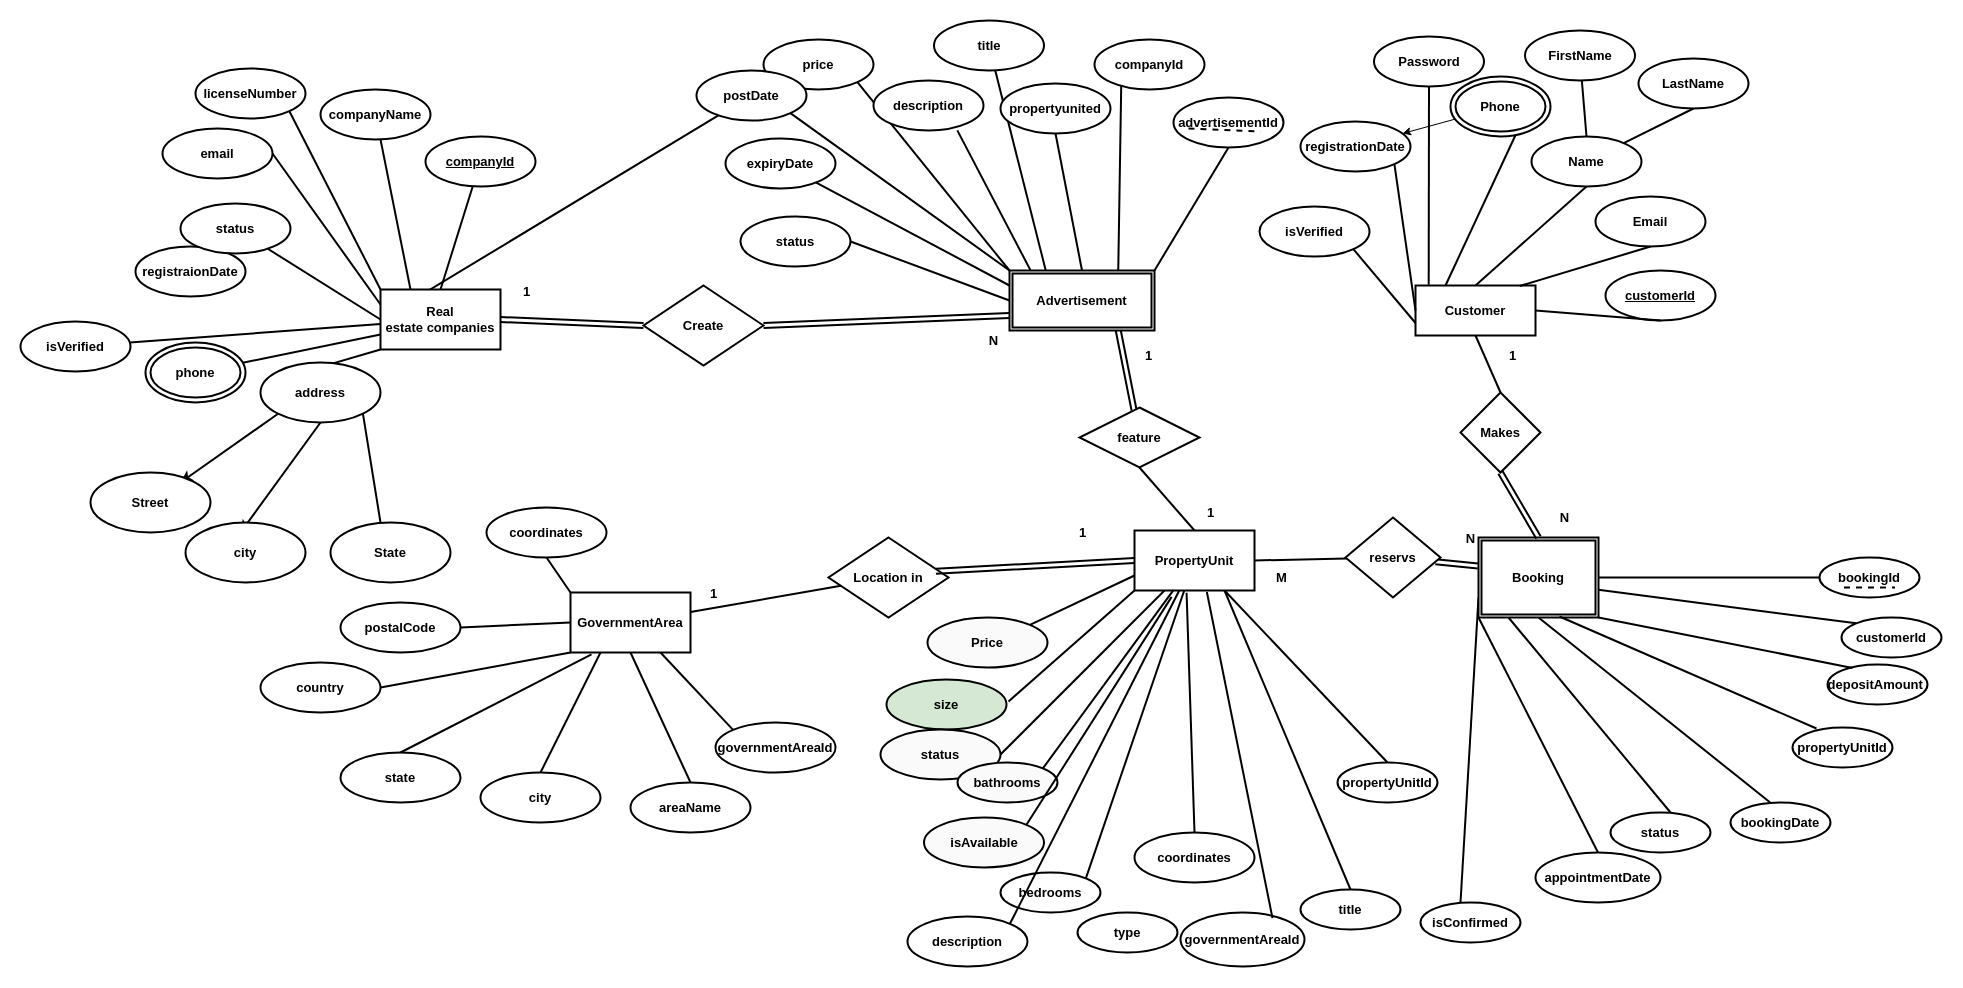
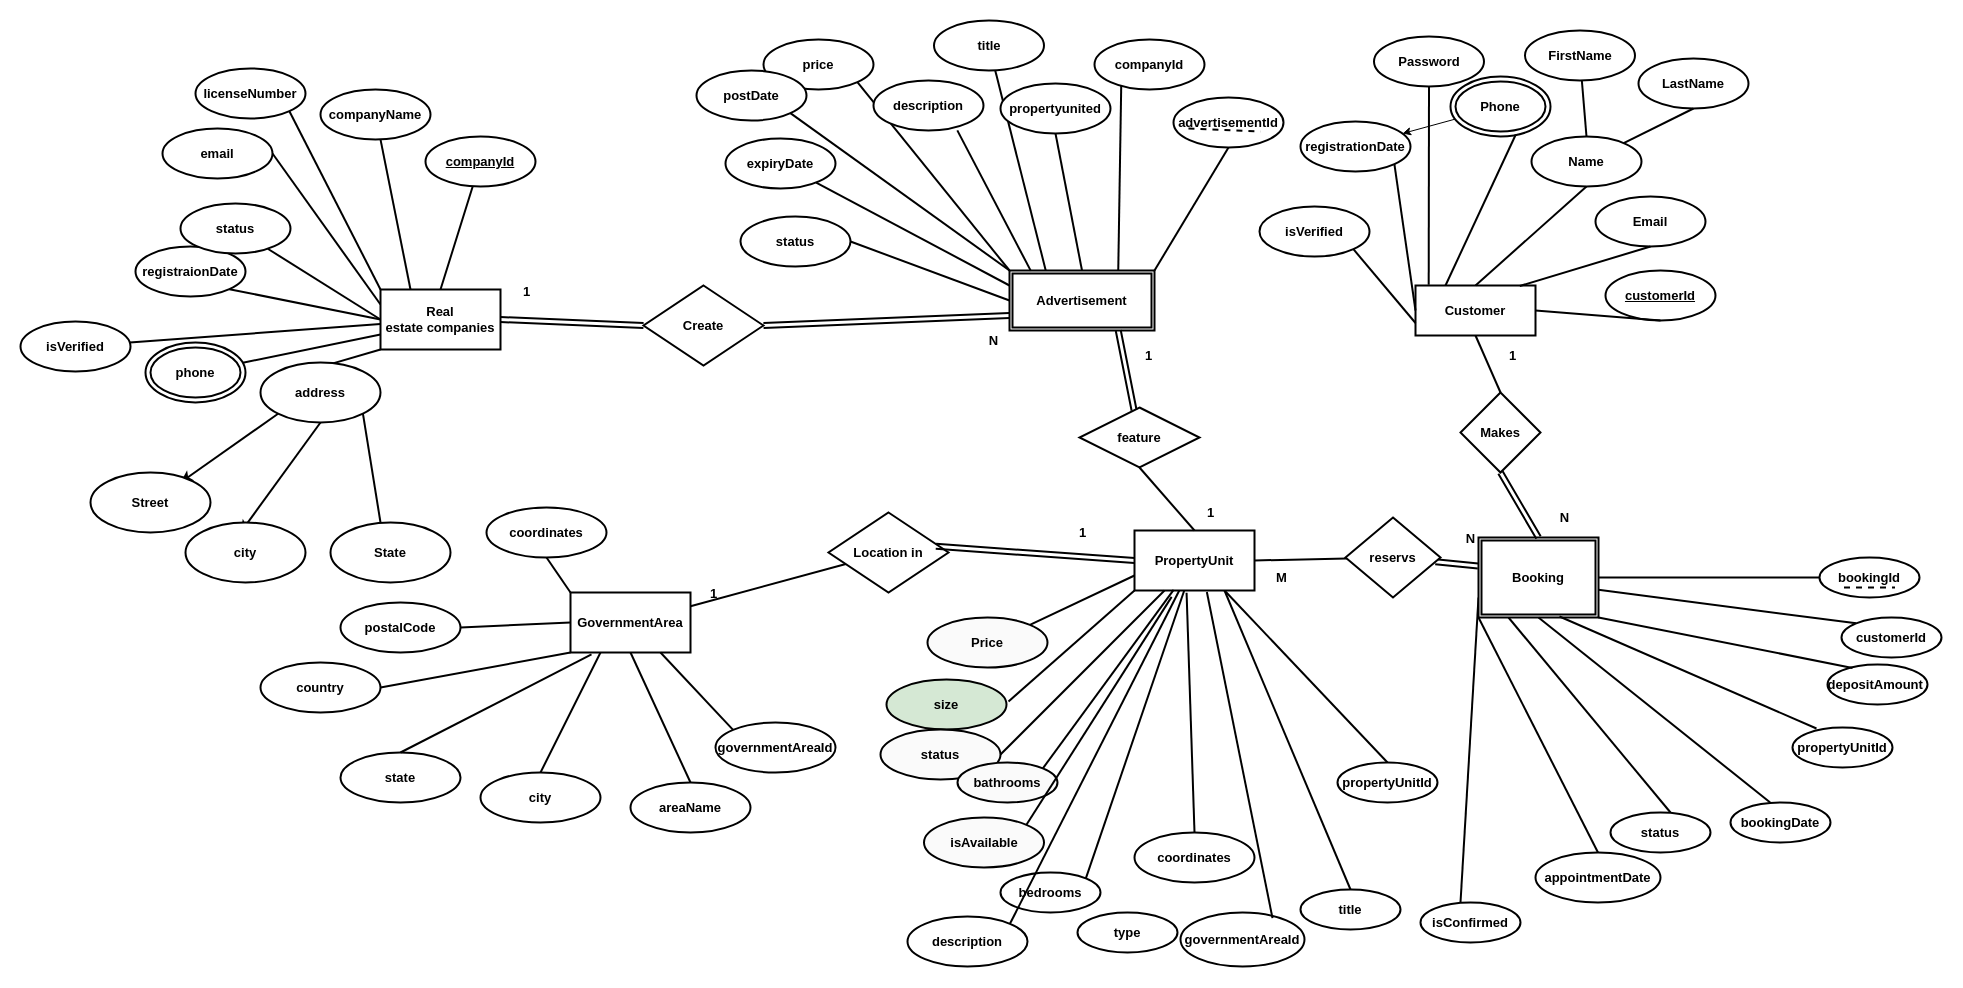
(574, 202) -> (305, 304)
(889, 578) -> (889, 553)
